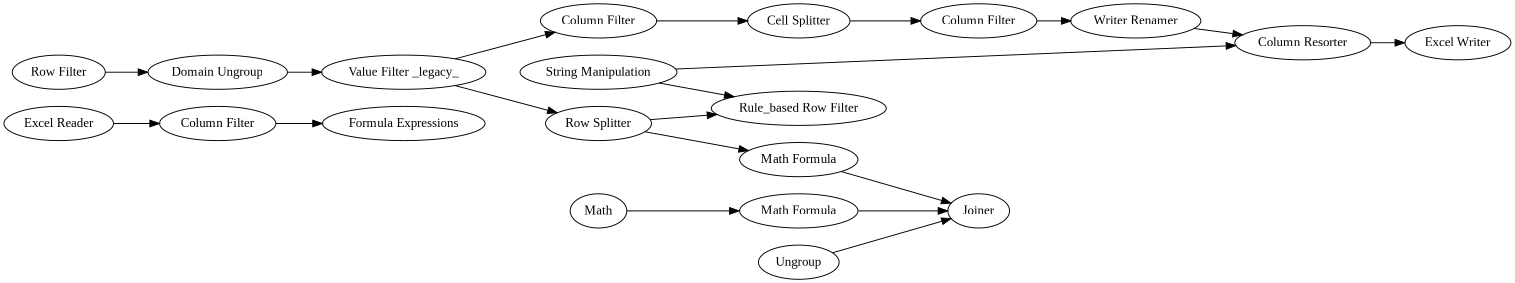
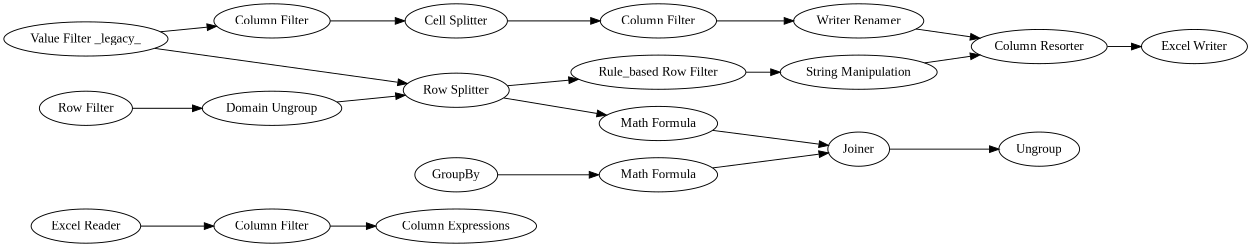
(300, 72) -> (366, 99)
(692, 89) -> (758, 72)
(404, 124) -> (456, 226)
(598, 211) -> (456, 175)
(887, 237) -> (940, 149)
